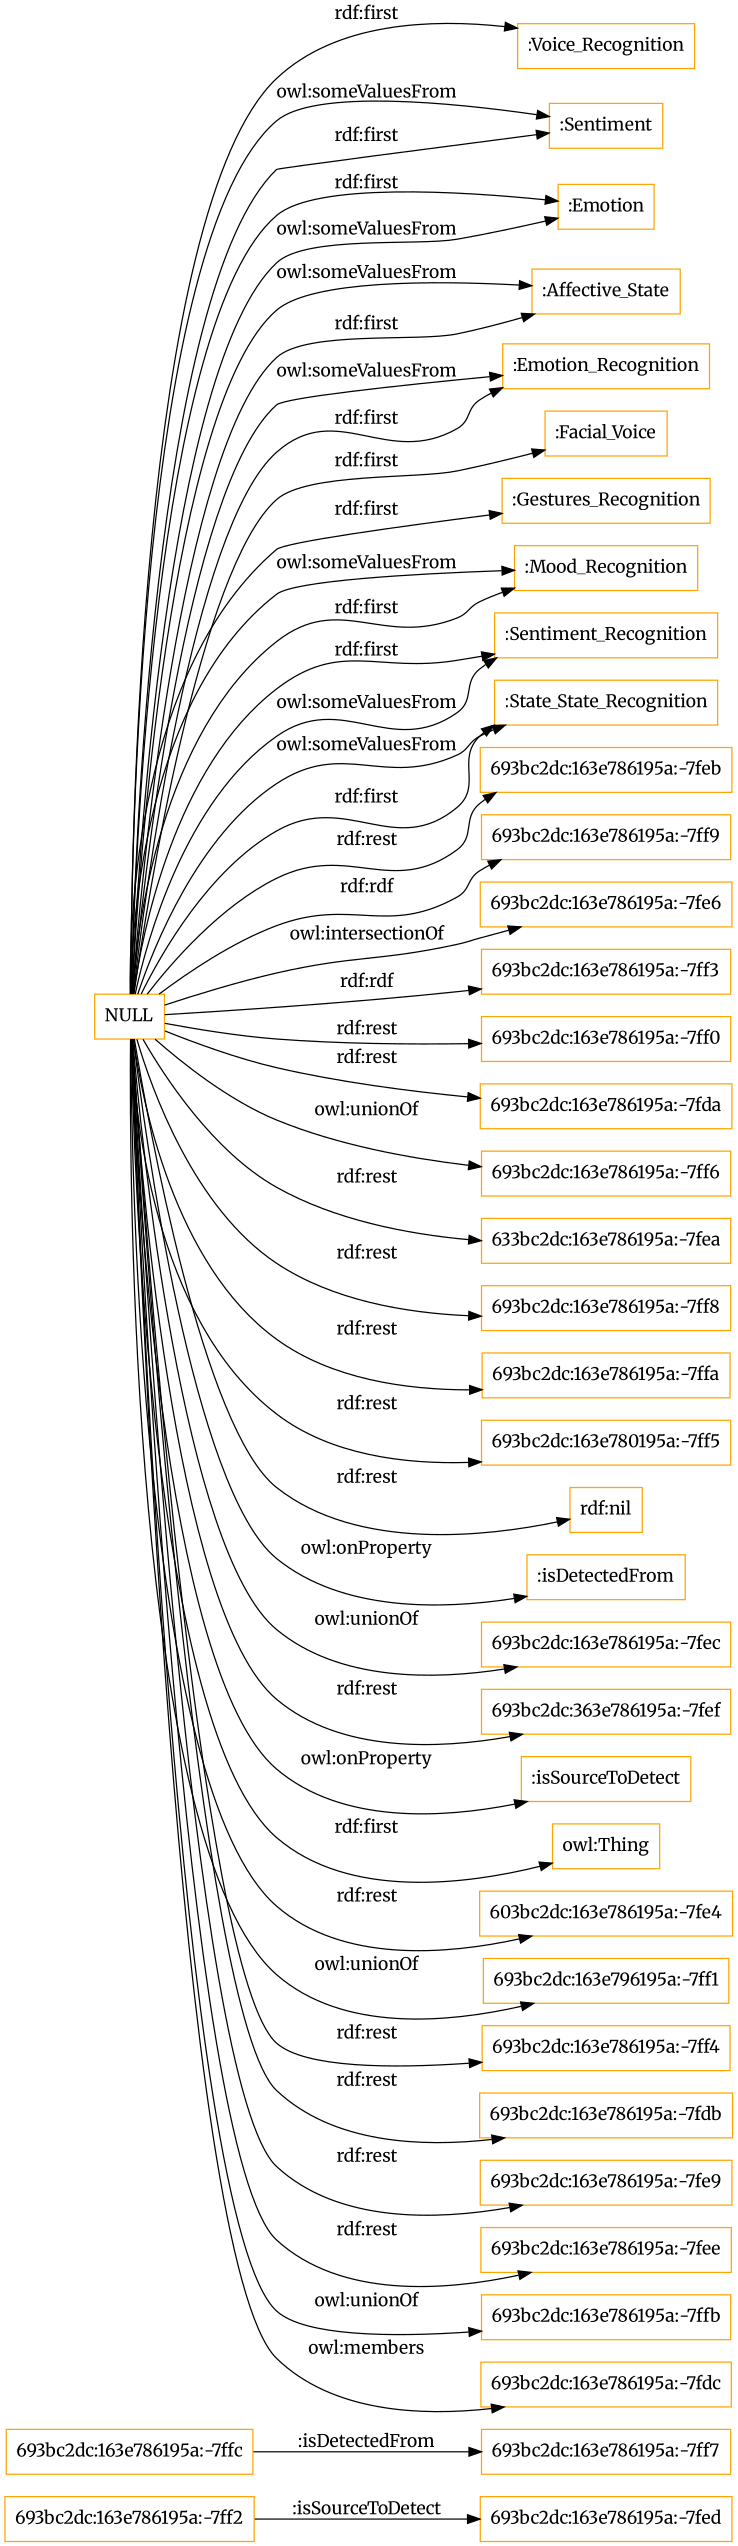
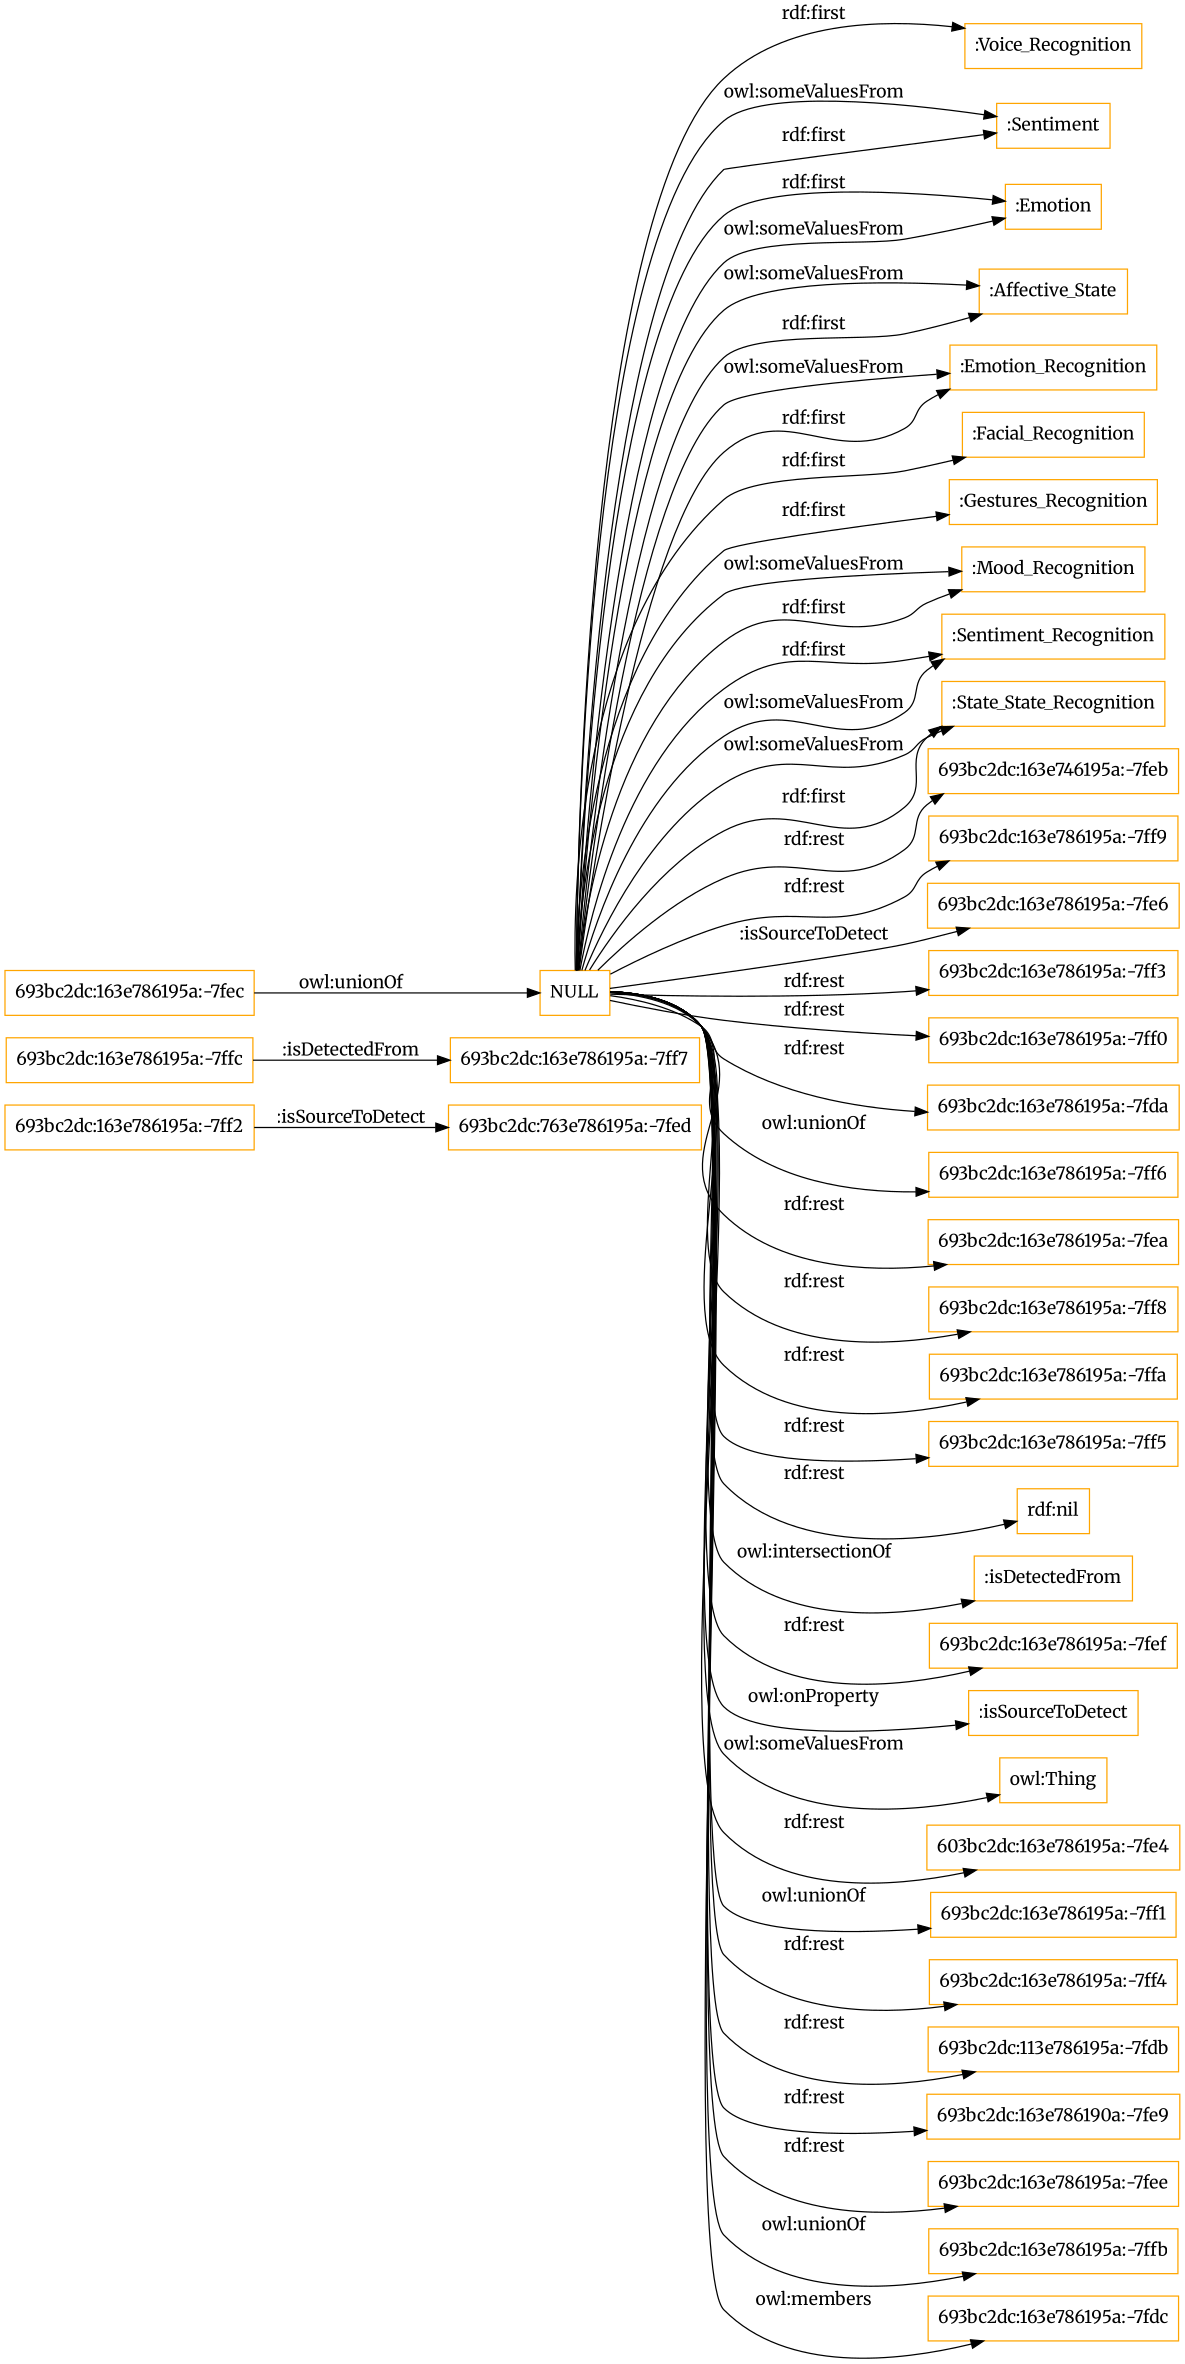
(606, 434) -> (1053, 435)
(606, 770) -> (1053, 771)
(367, 888) -> (814, 888)
(367, 935) -> (814, 935)
(367, 982) -> (814, 982)
(606, 1241) -> (1053, 1242)
(606, 1443) -> (1053, 1444)
(199, 1460) -> (391, 993)
(367, 1549) -> (814, 1553)
(606, 1712) -> (1053, 1646)
(367, 1828) -> (814, 1745)
(606, 1981) -> (1053, 1915)
(606, 2115) -> (1053, 2049)
(606, 2183) -> (1053, 2117)
(606, 2519) -> (575, 1127)
